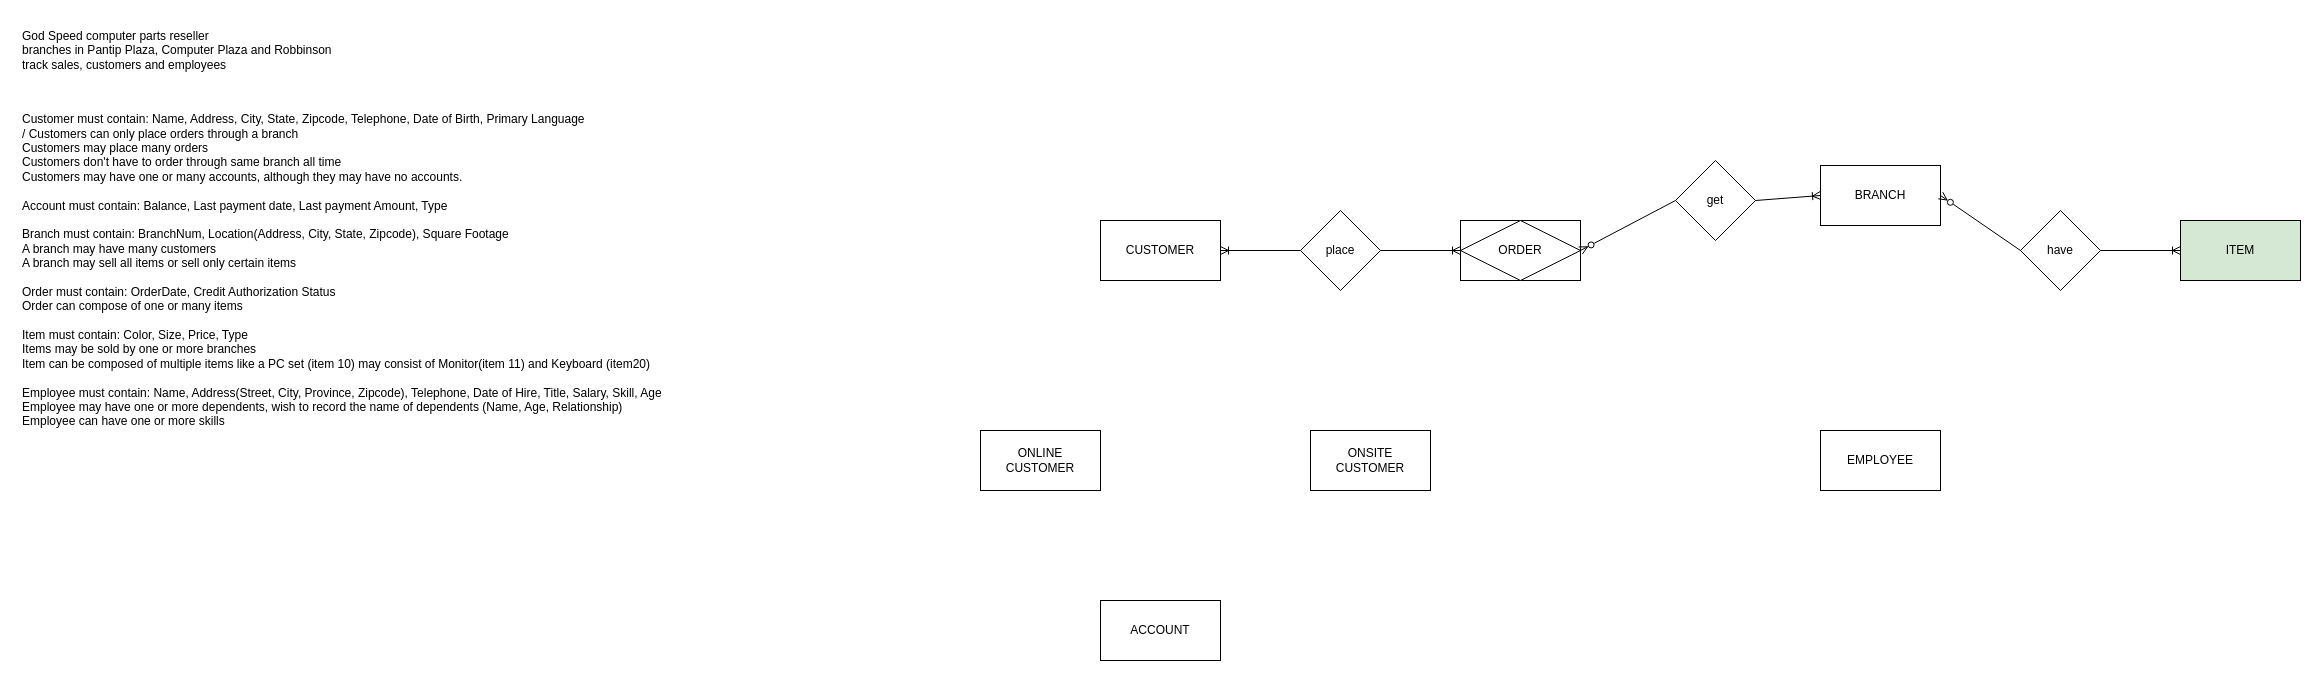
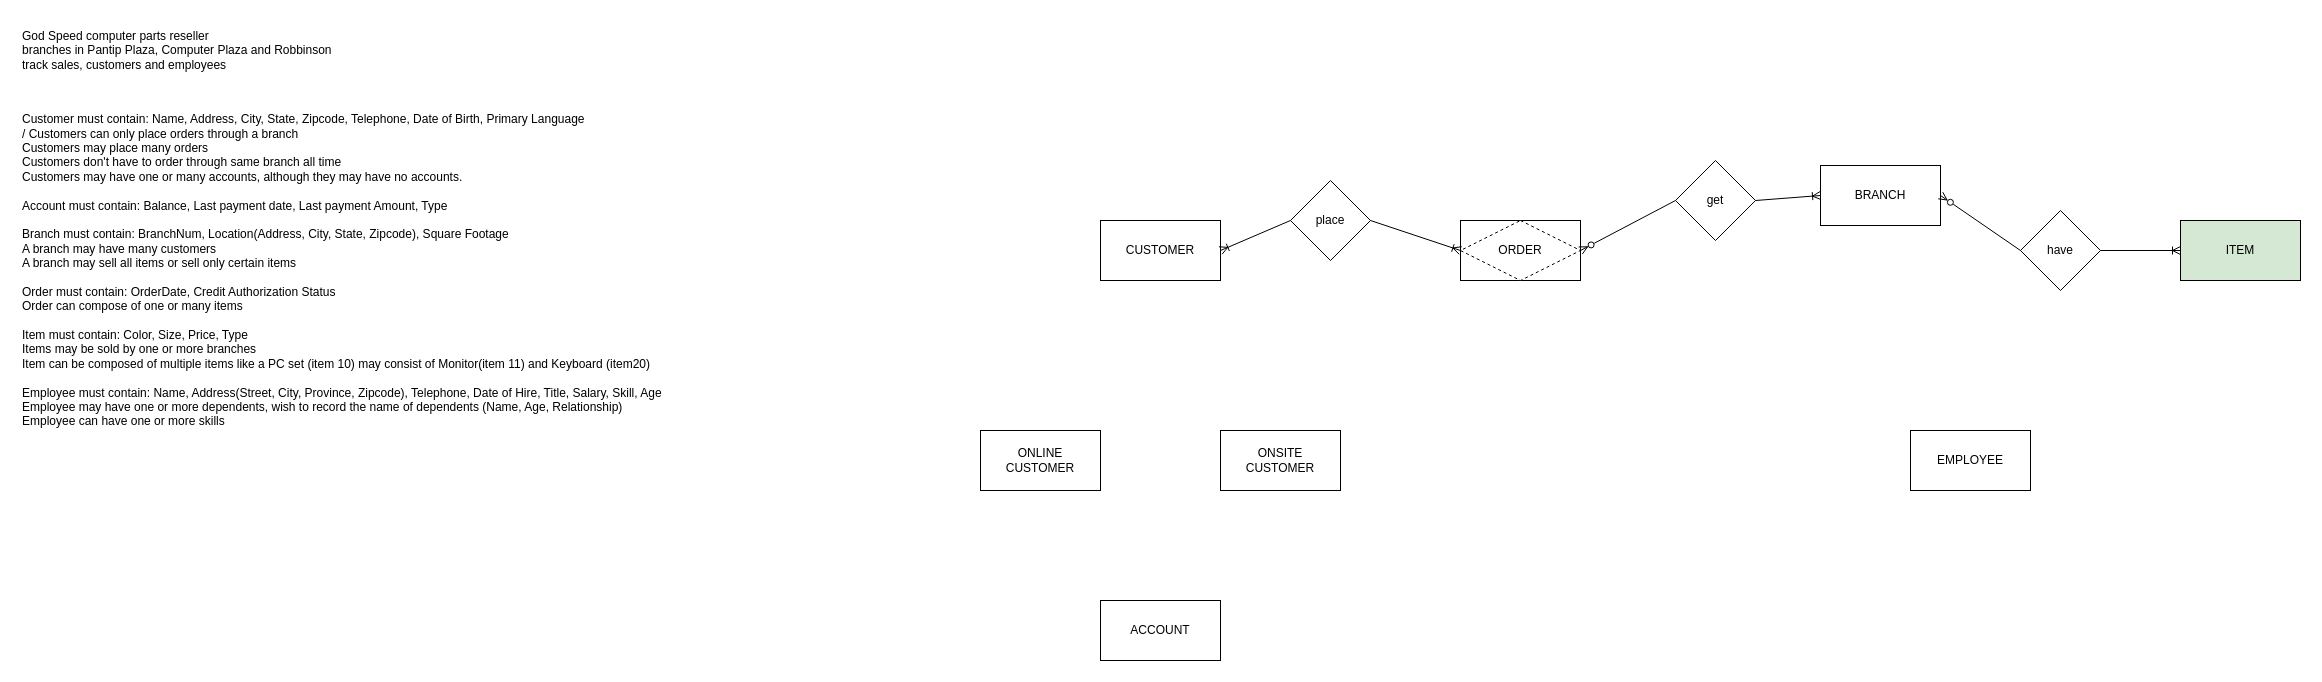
(1341, 251) -> (1331, 221)
(1521, 251) -> (1521, 251)
(1371, 461) -> (1281, 461)
(1881, 461) -> (1971, 461)
